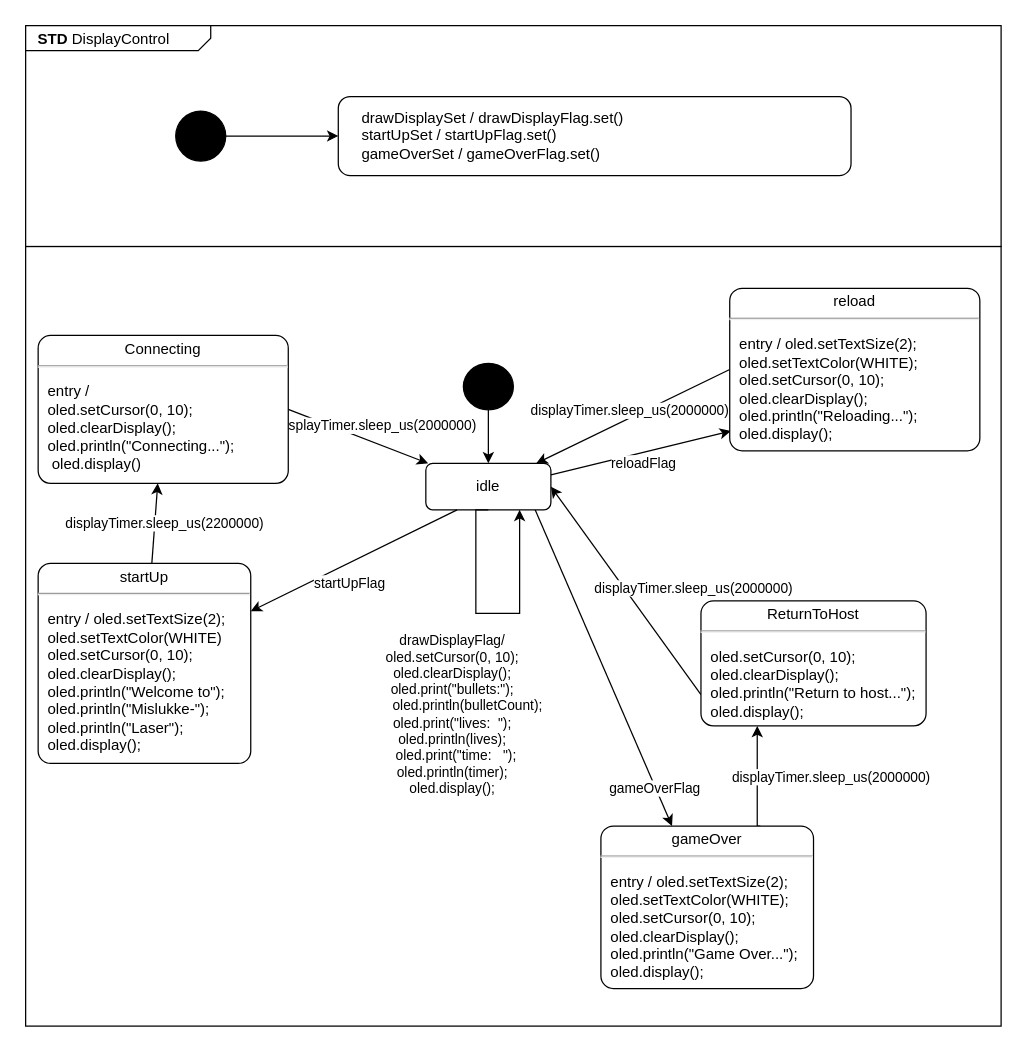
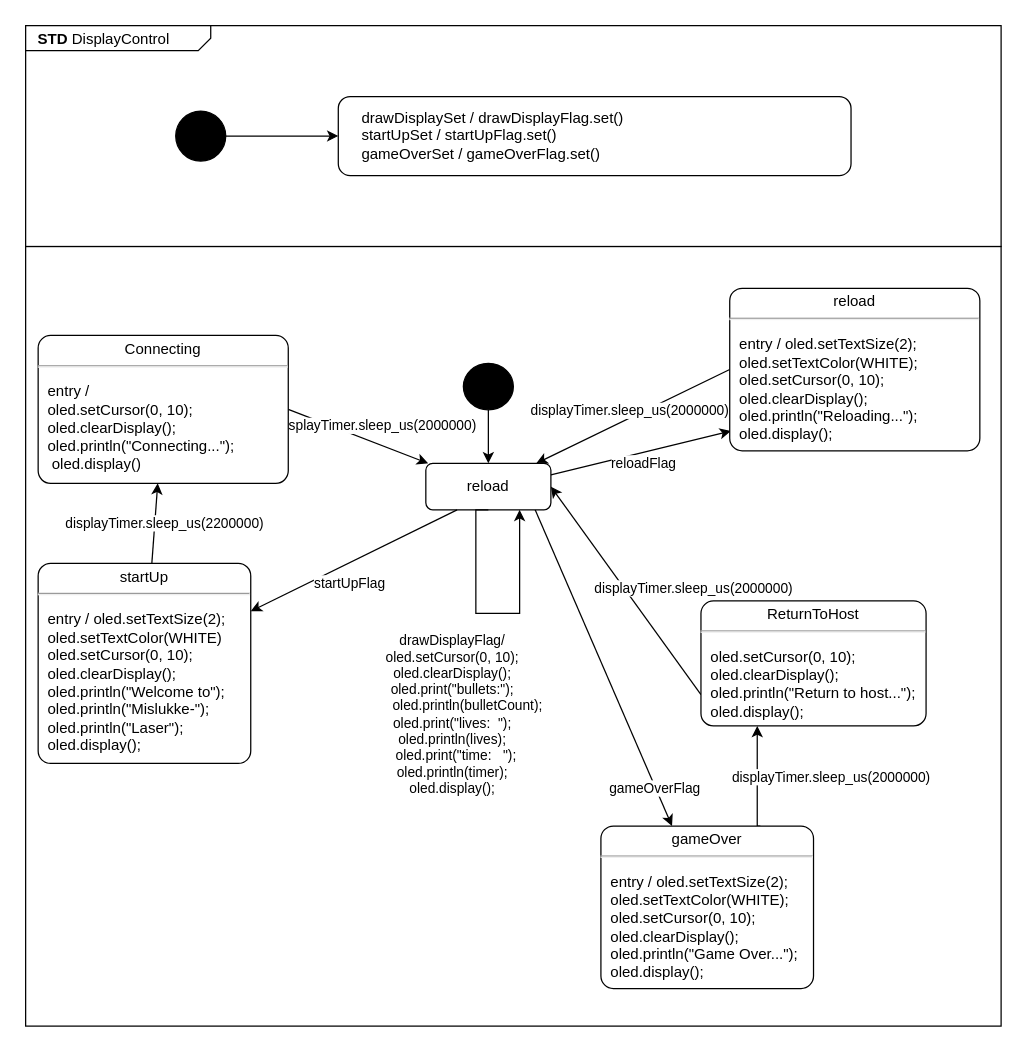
(488, 487) -> (488, 487)
